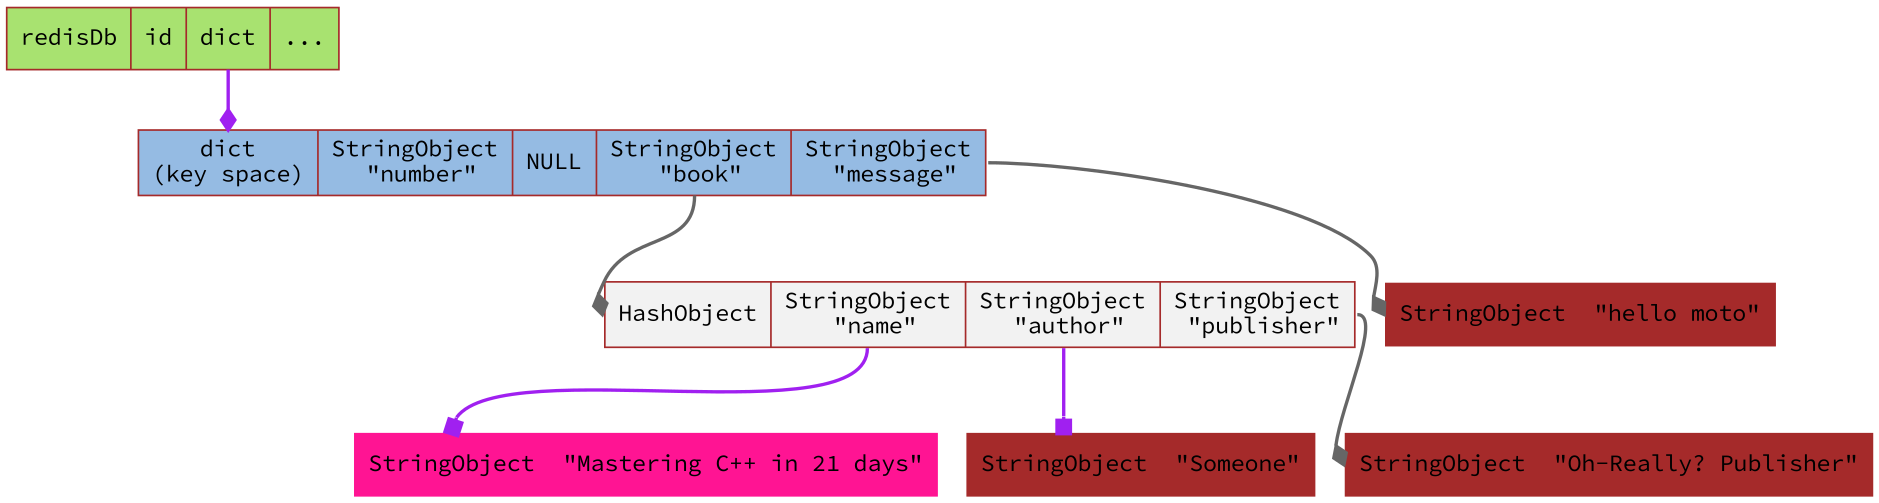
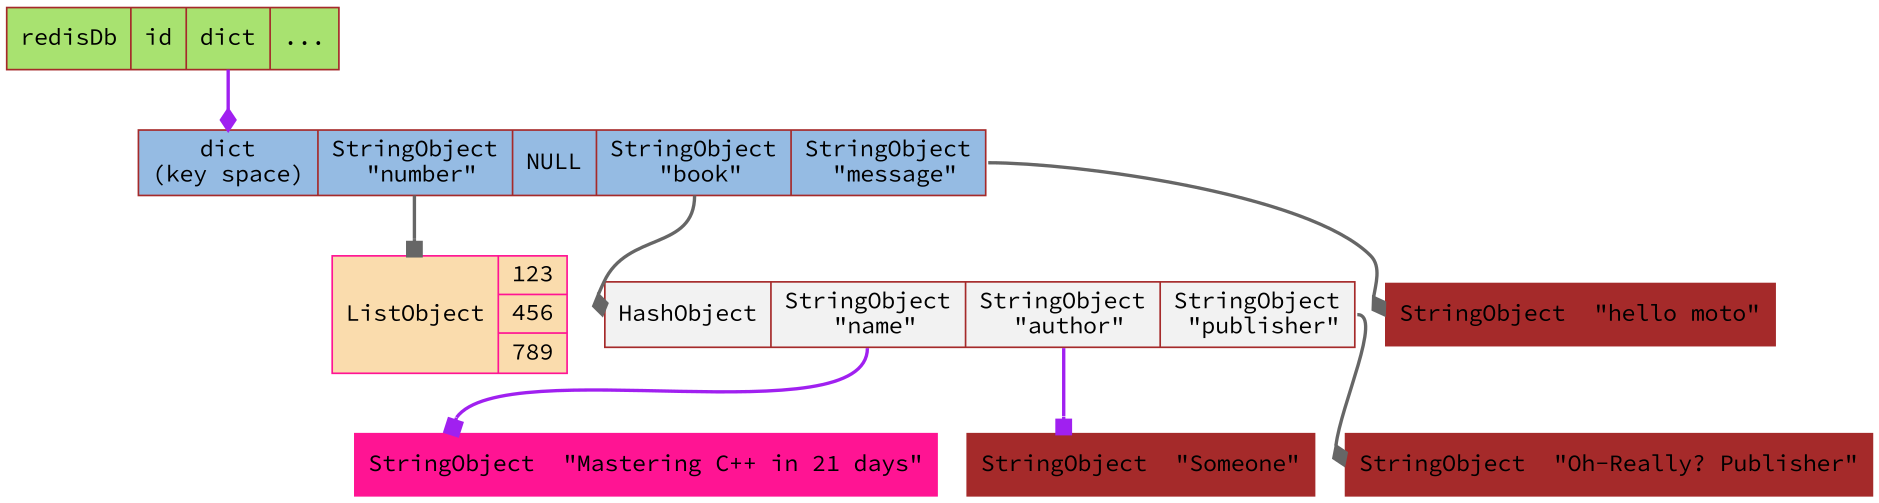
none -> (450, 315)
